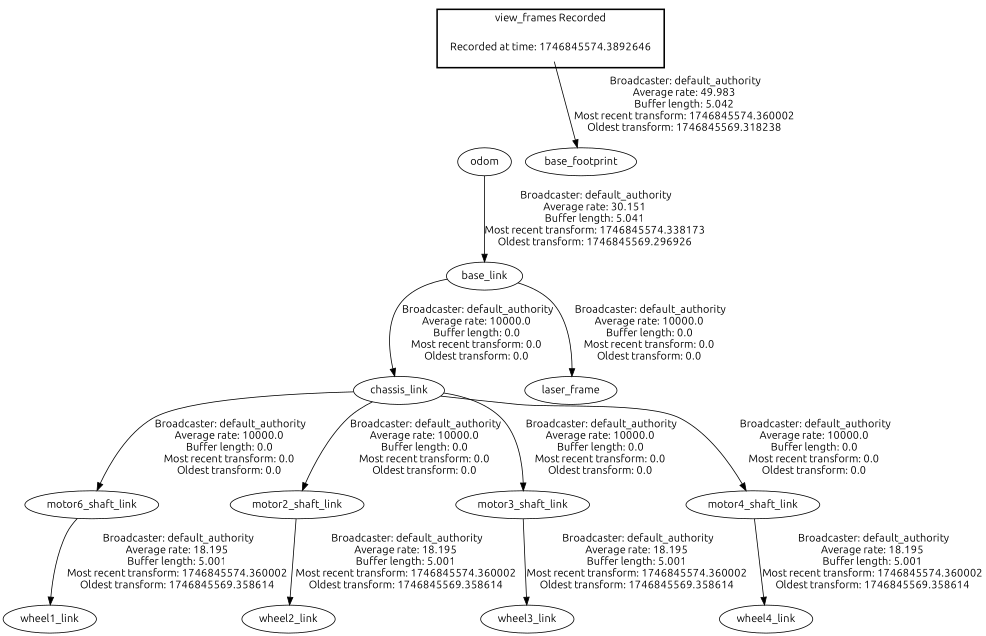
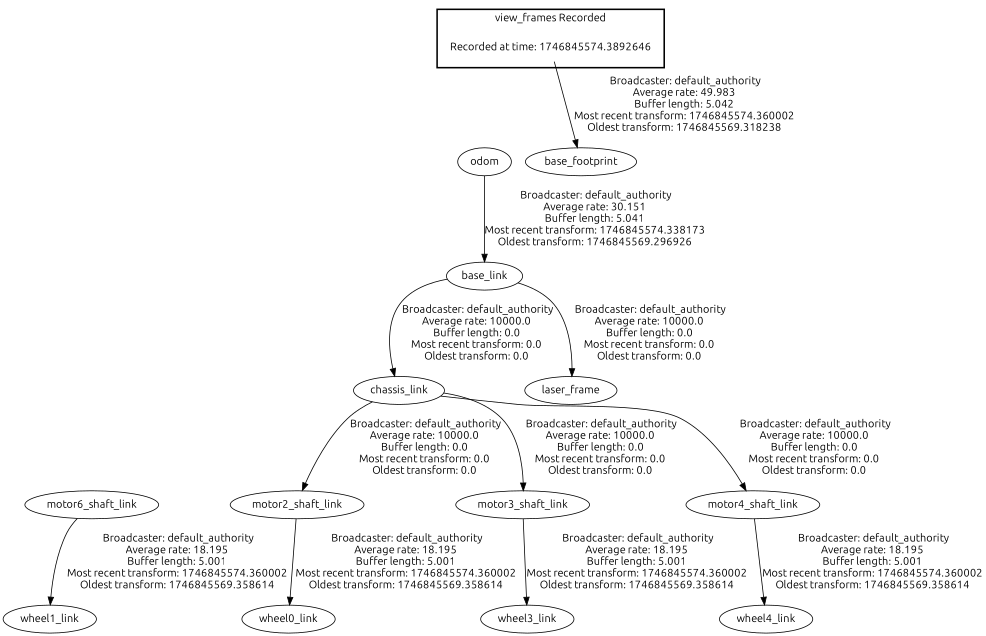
(210, 403) -> none
(289, 619) -> (289, 619)
